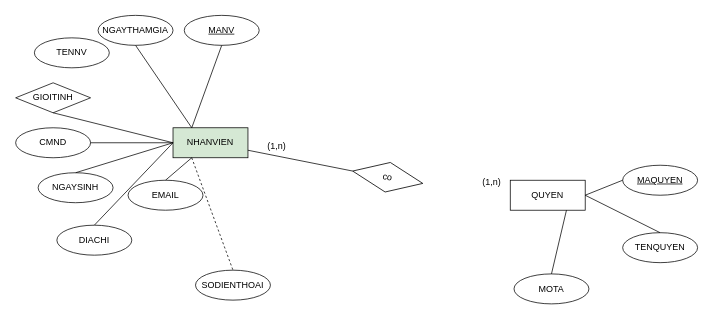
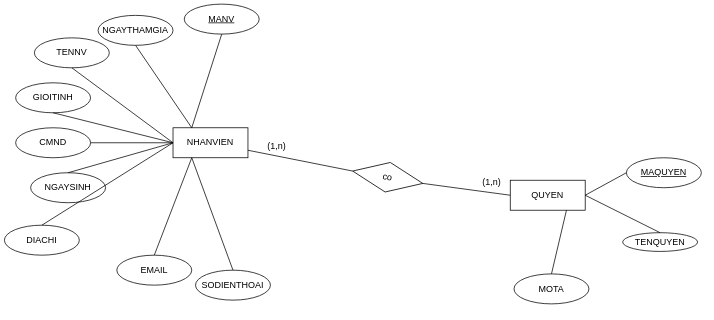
(222, 30) -> (222, 19)
(53, 98) -> (53, 98)
none -> (121, 104)
(210, 143) -> (210, 143)
(660, 180) -> (664, 173)
(75, 188) -> (68, 188)
none -> (467, 189)
(165, 195) -> (154, 270)
(212, 214) -> (212, 214)
(94, 240) -> (42, 240)
(660, 248) -> (660, 242)
